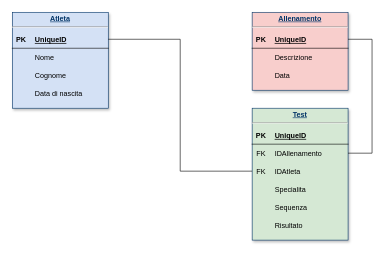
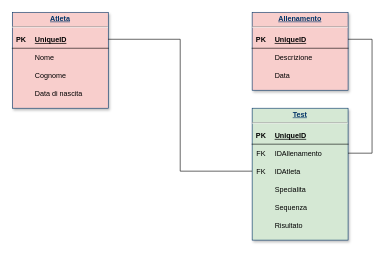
(60, 60) -> (60, 60)
